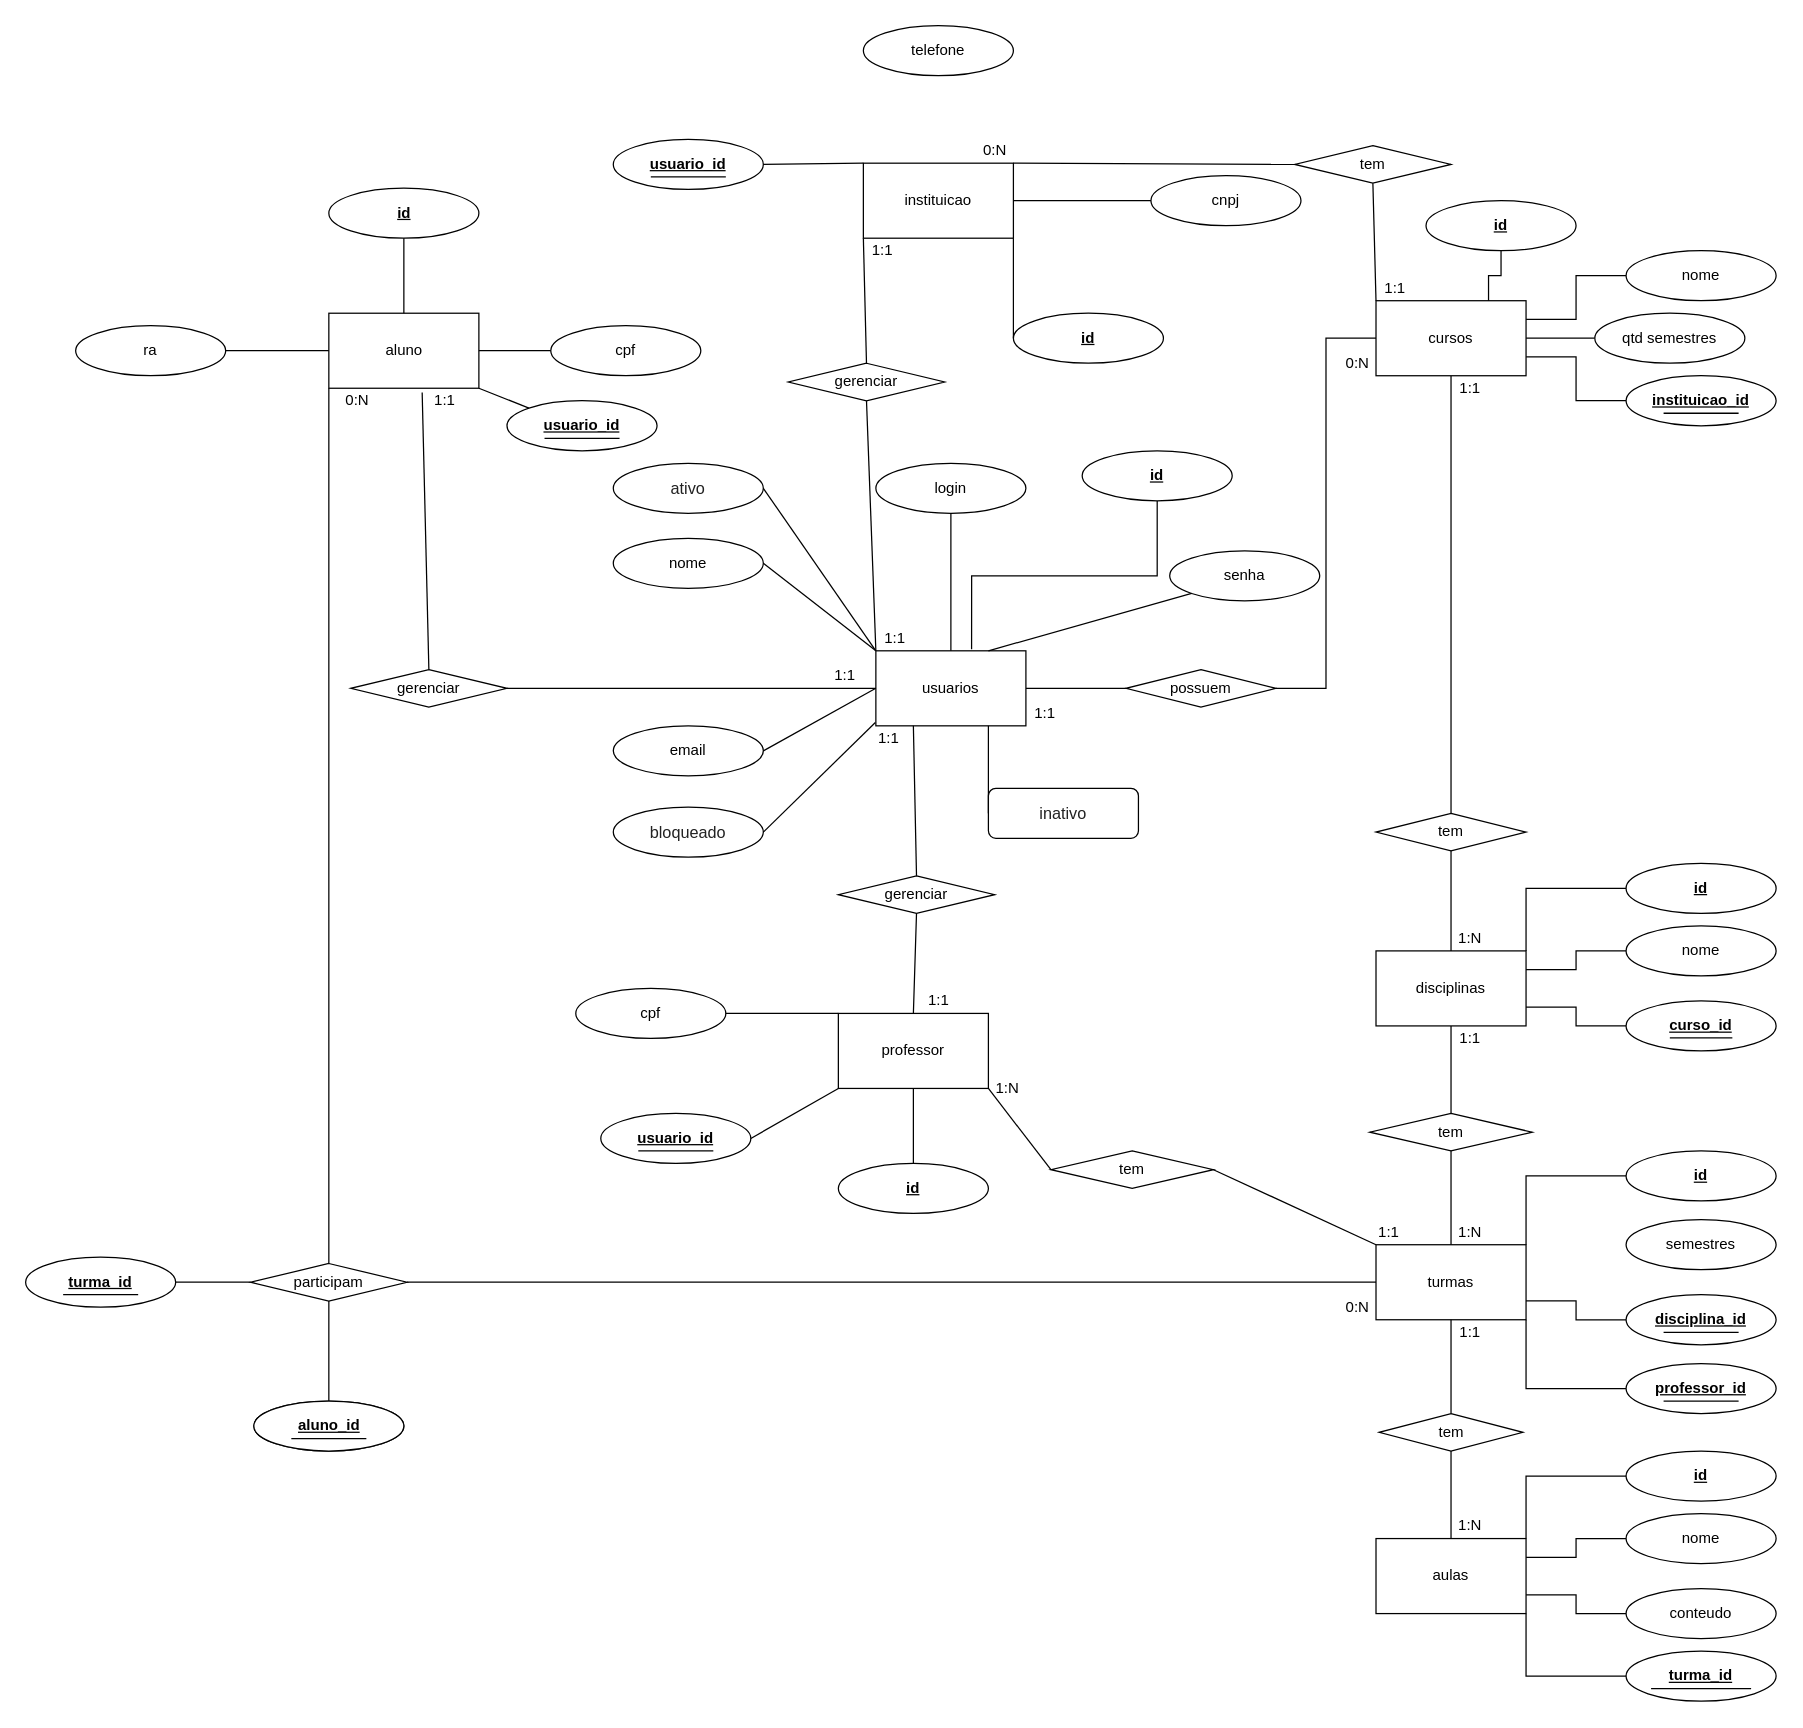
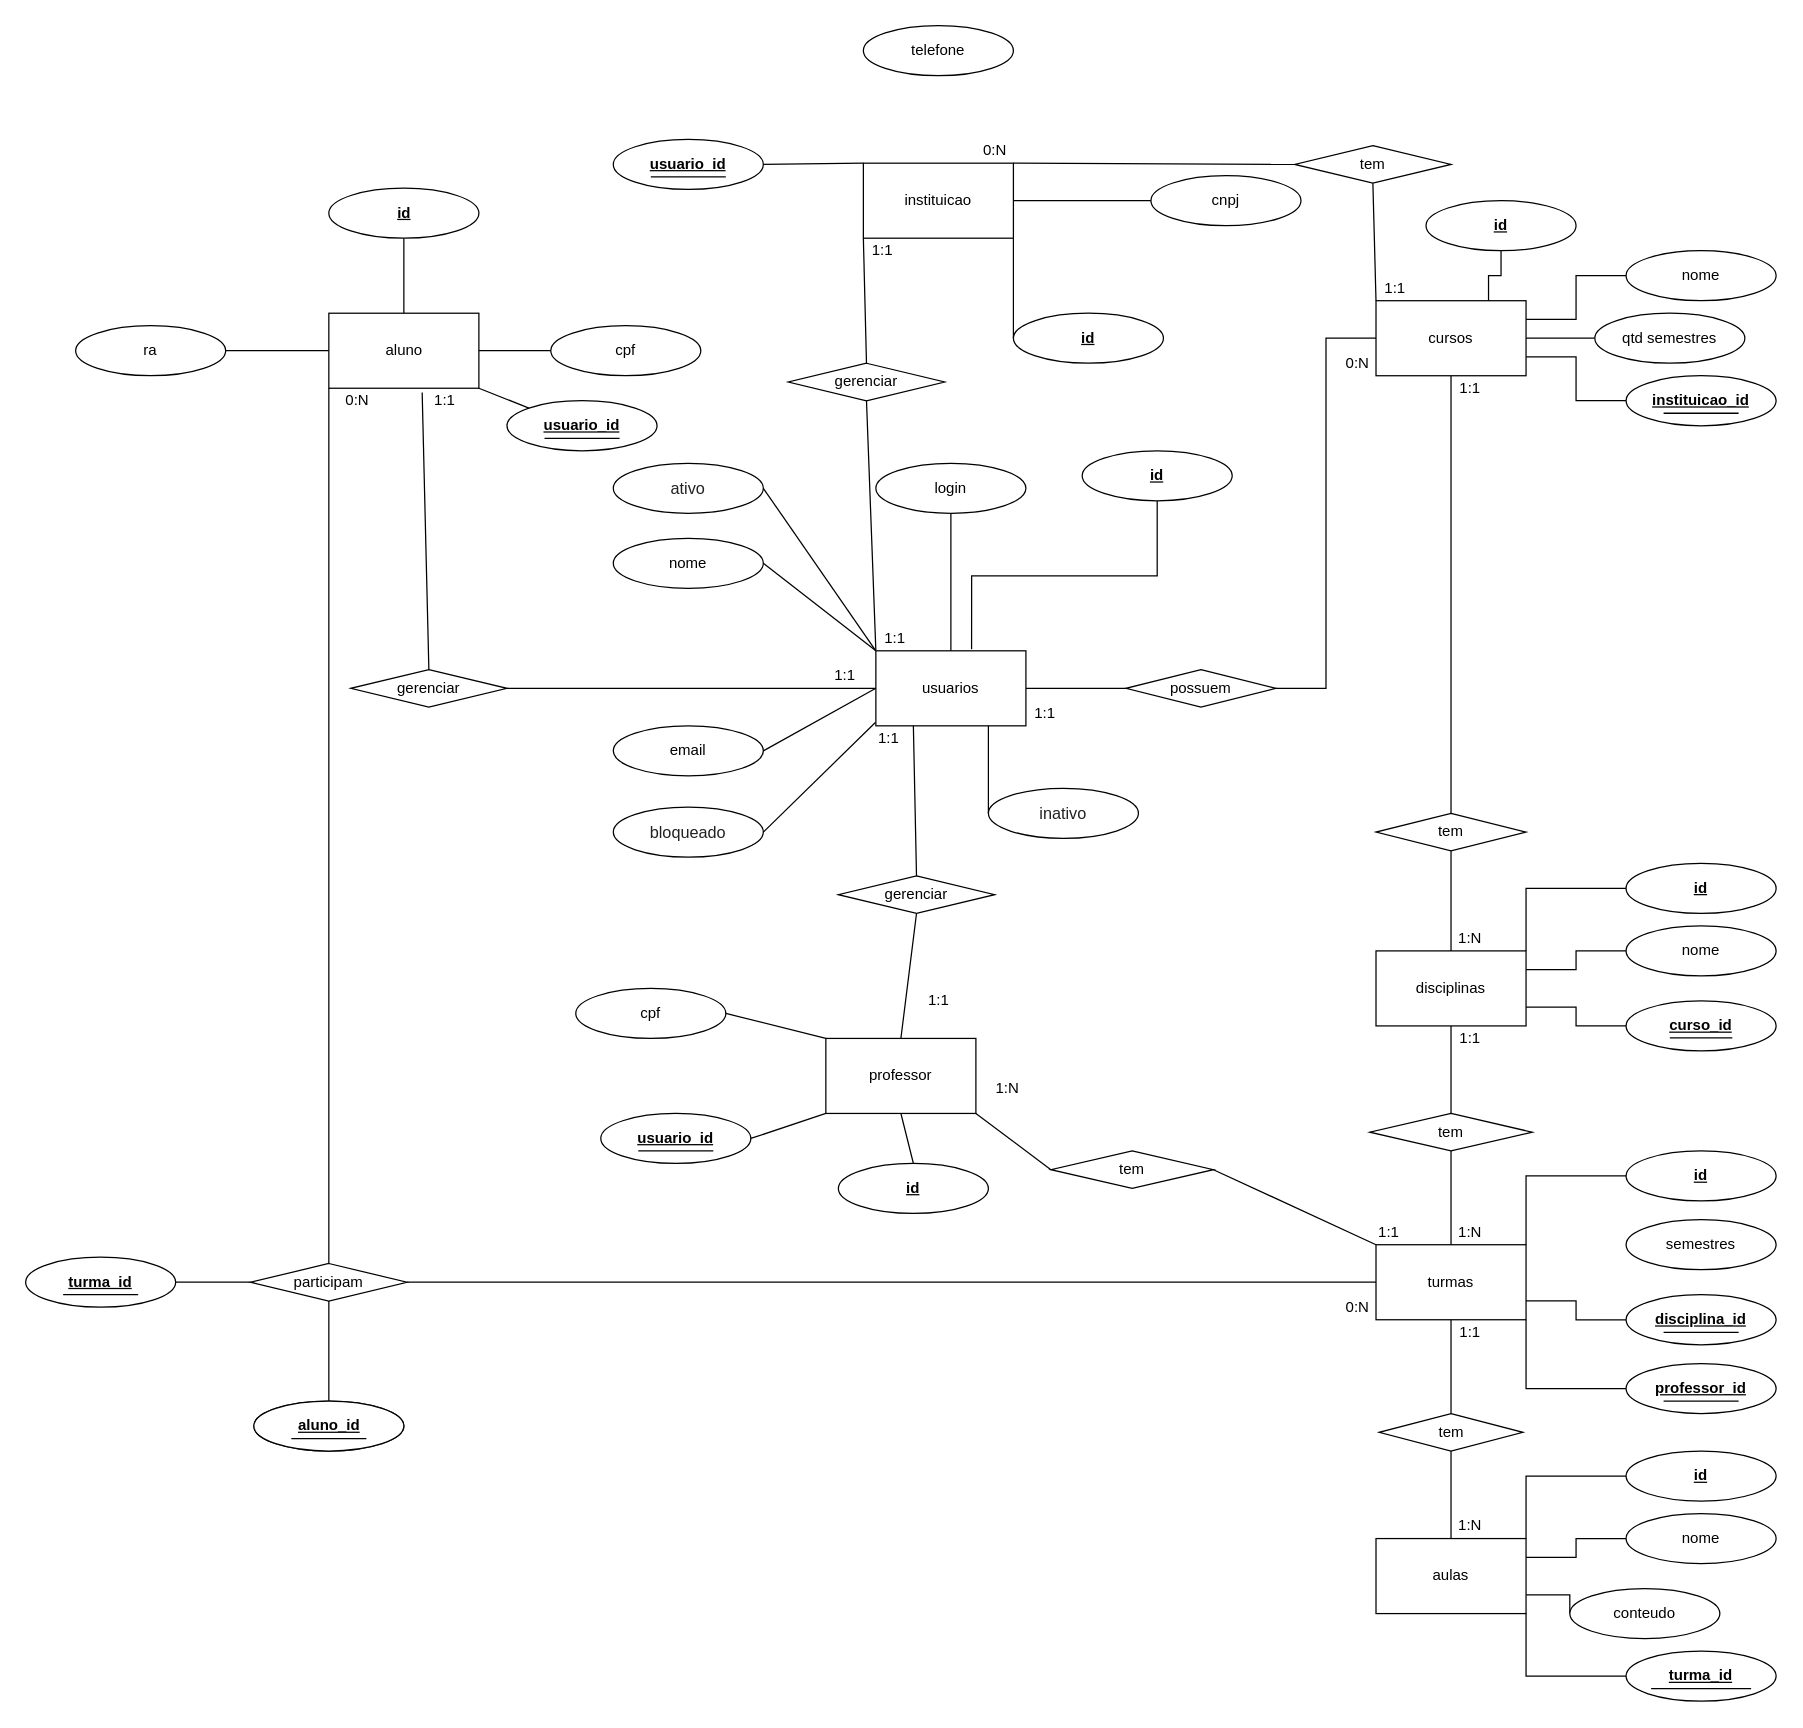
(1244, 576) -> none
(1090, 622) -> none
(1063, 813) -> (1063, 813)
(913, 1051) -> (901, 1076)
(1701, 1613) -> (1644, 1613)
